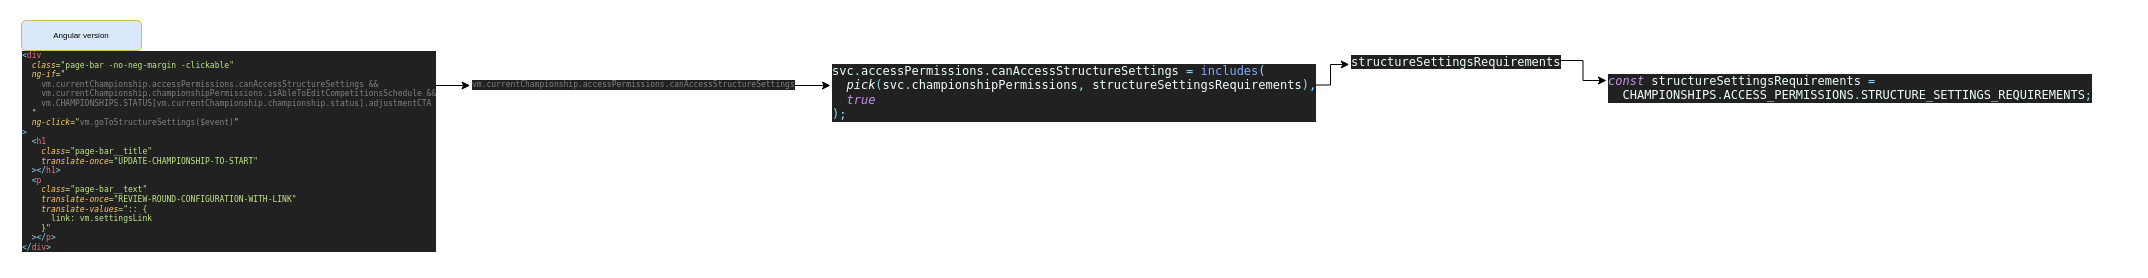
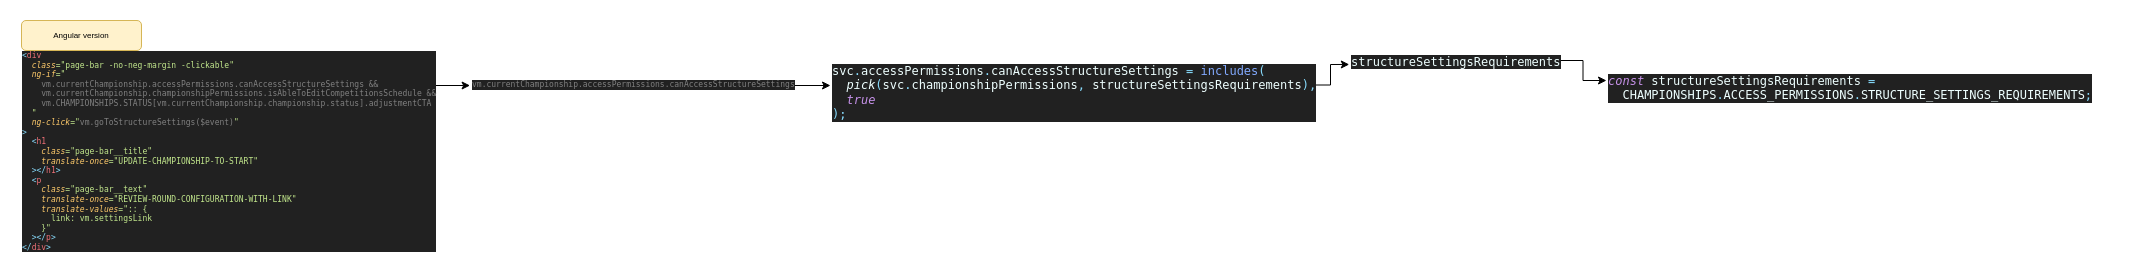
(82, 36) -> (82, 36)
